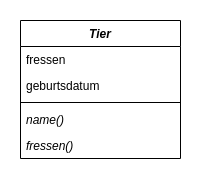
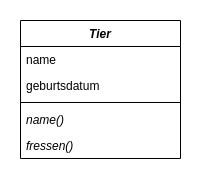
(50, 61) -> (40, 61)
